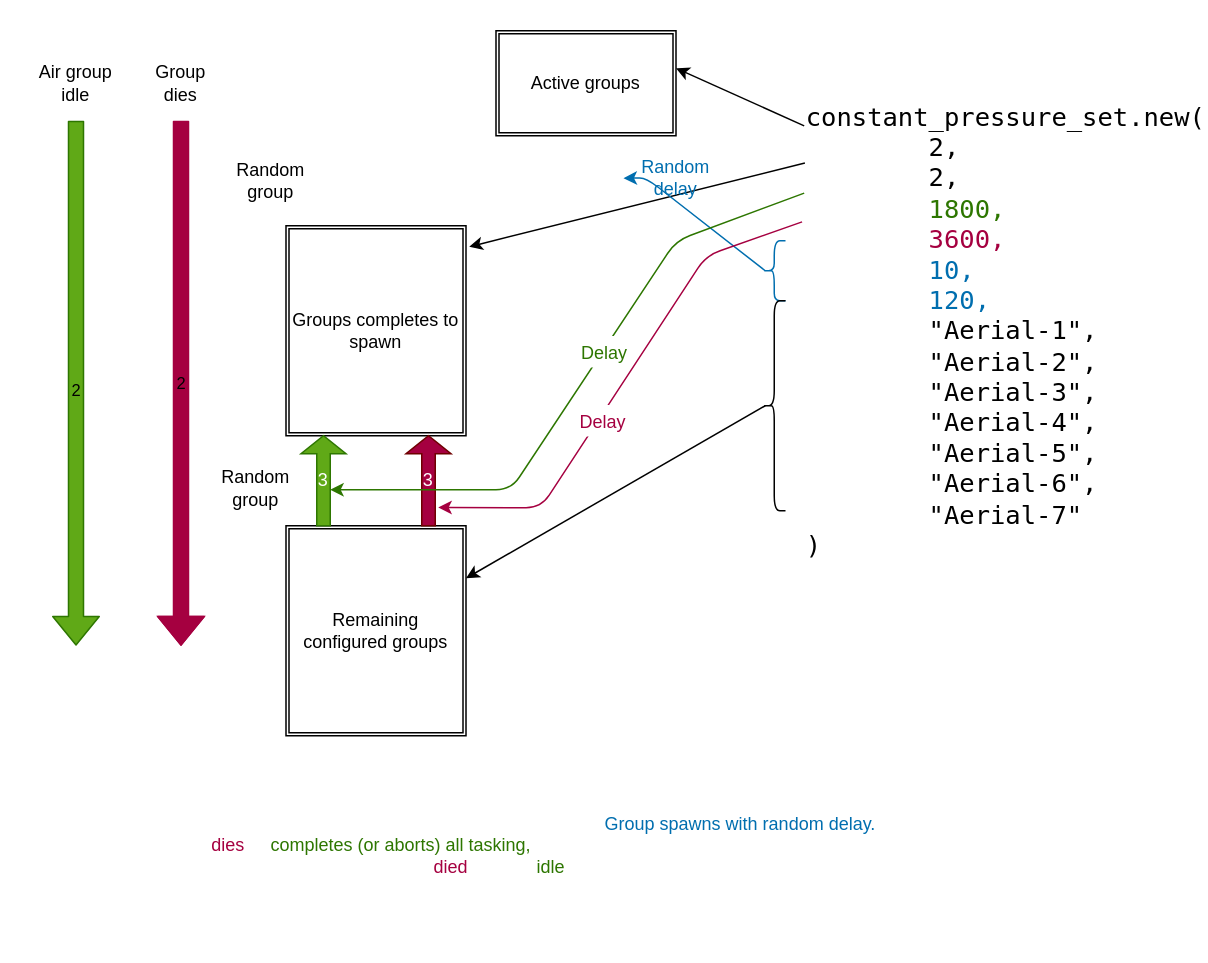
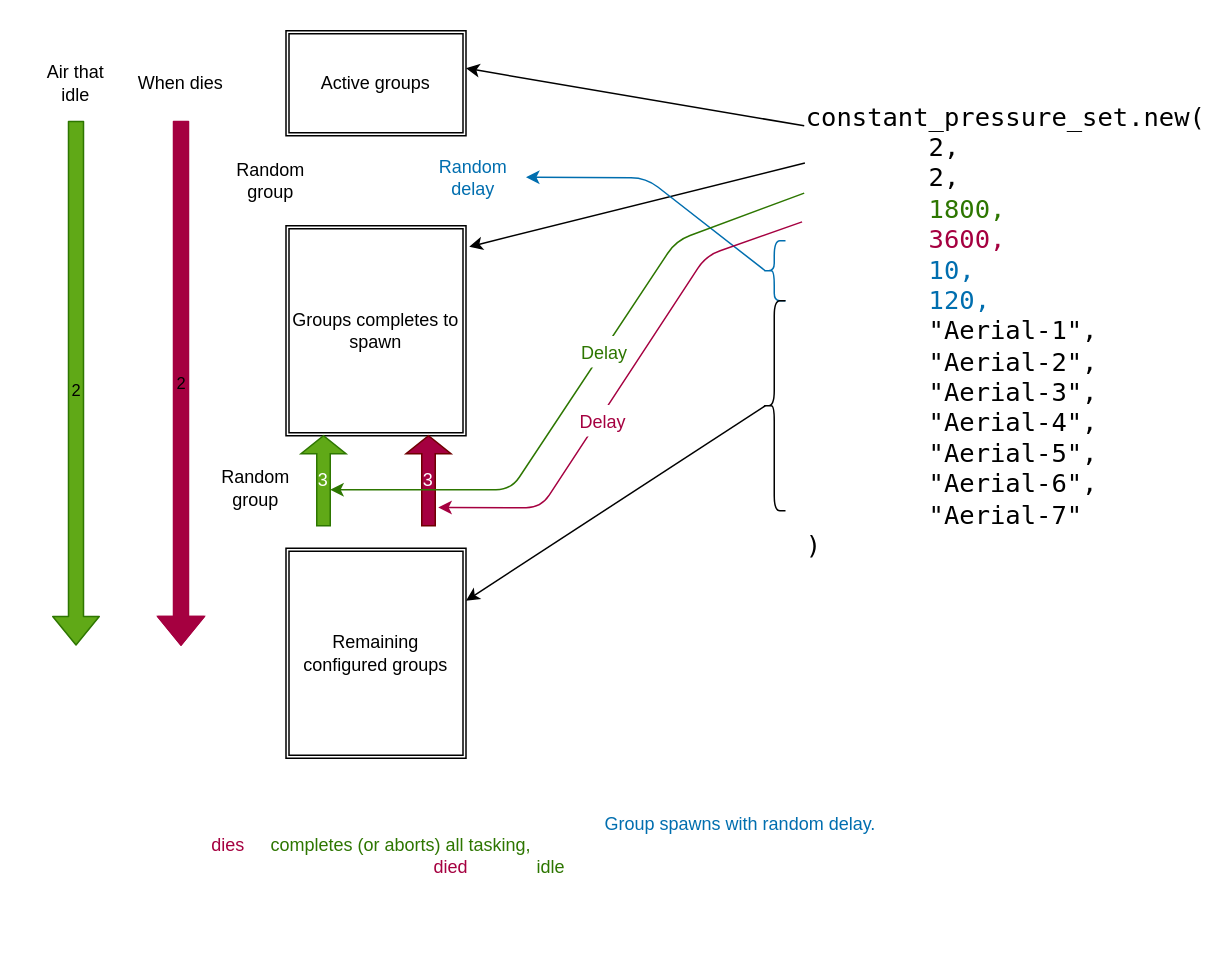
(76, 83) -> (76, 83)
(181, 83) -> (181, 83)
(586, 83) -> (376, 83)
(676, 177) -> (473, 177)
(376, 631) -> (376, 653)
